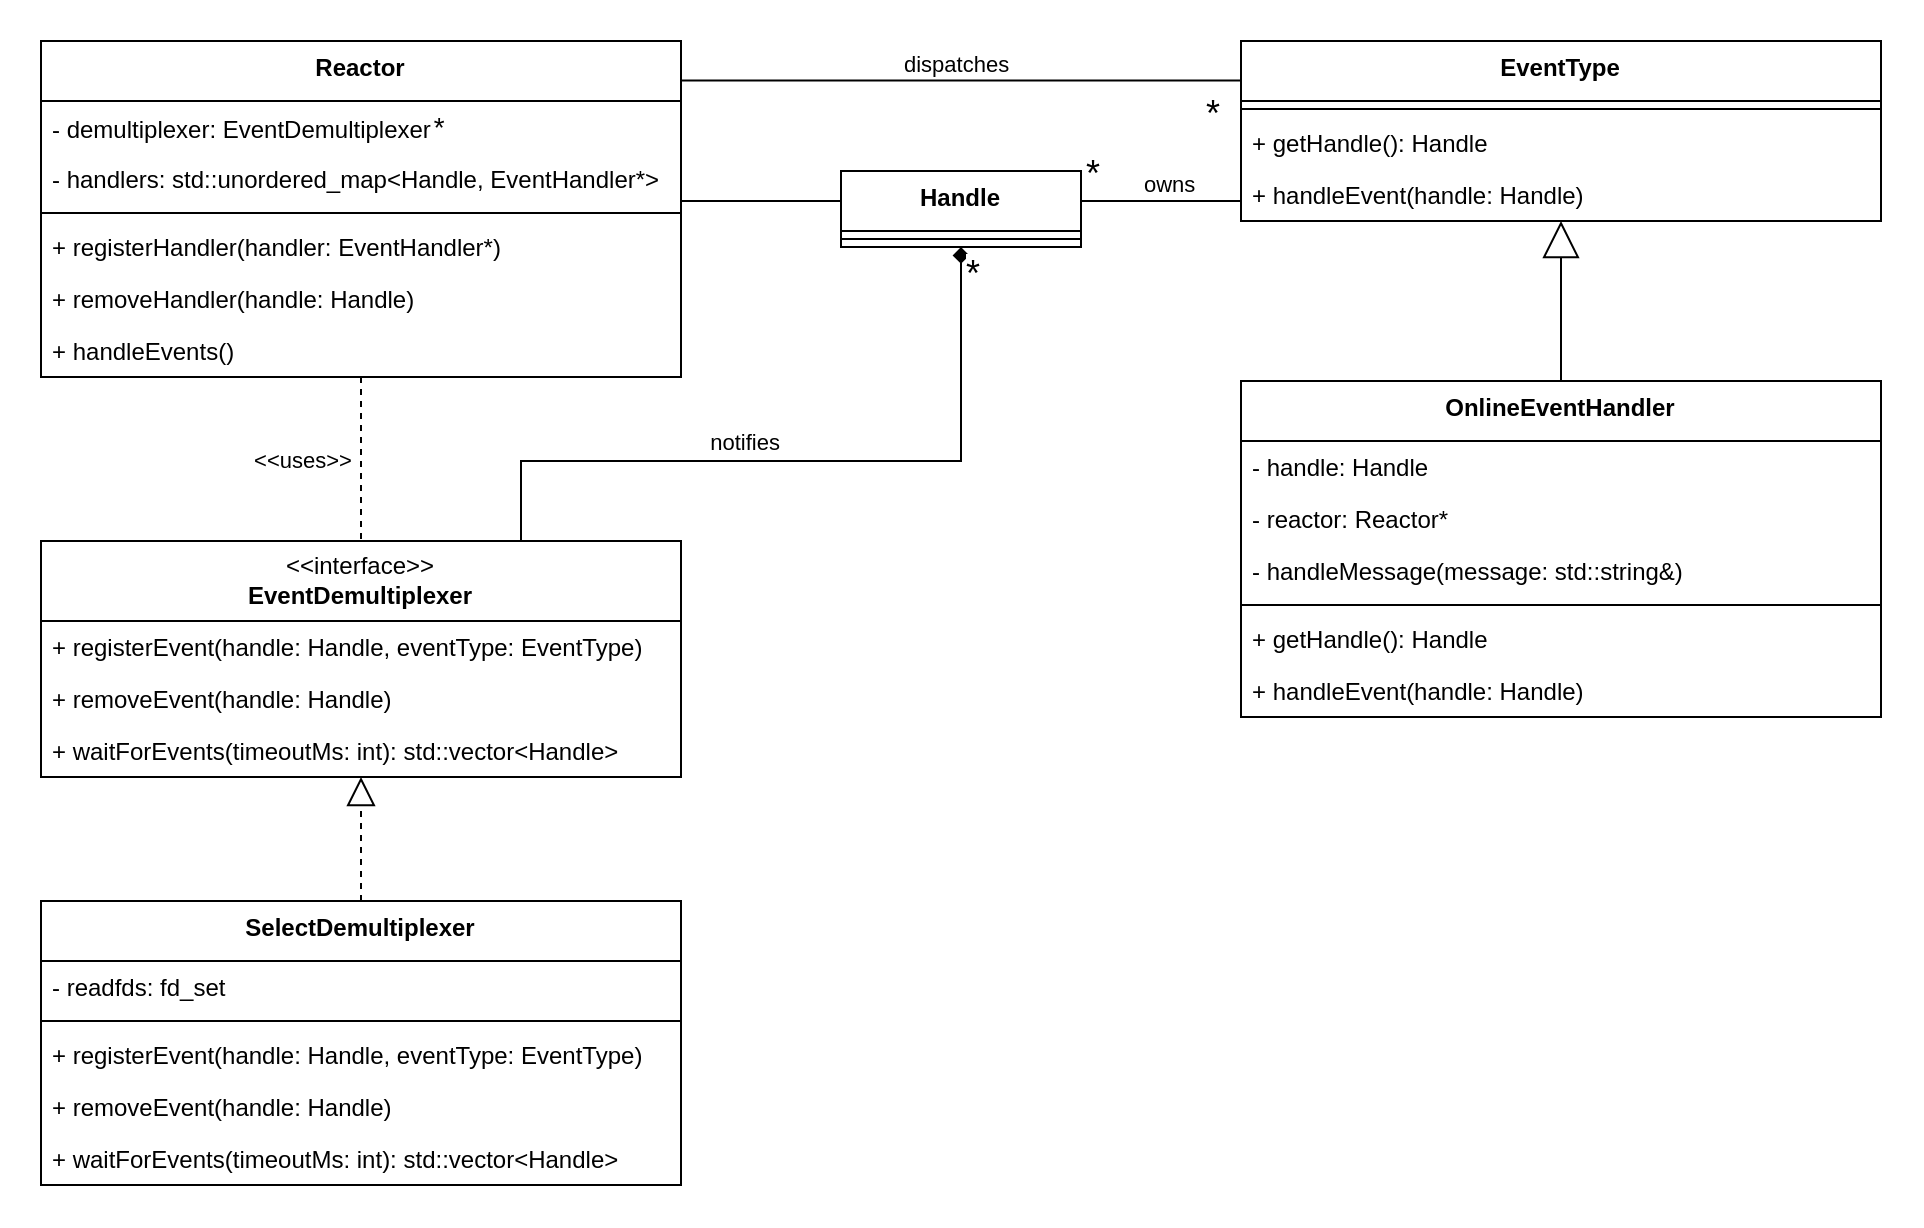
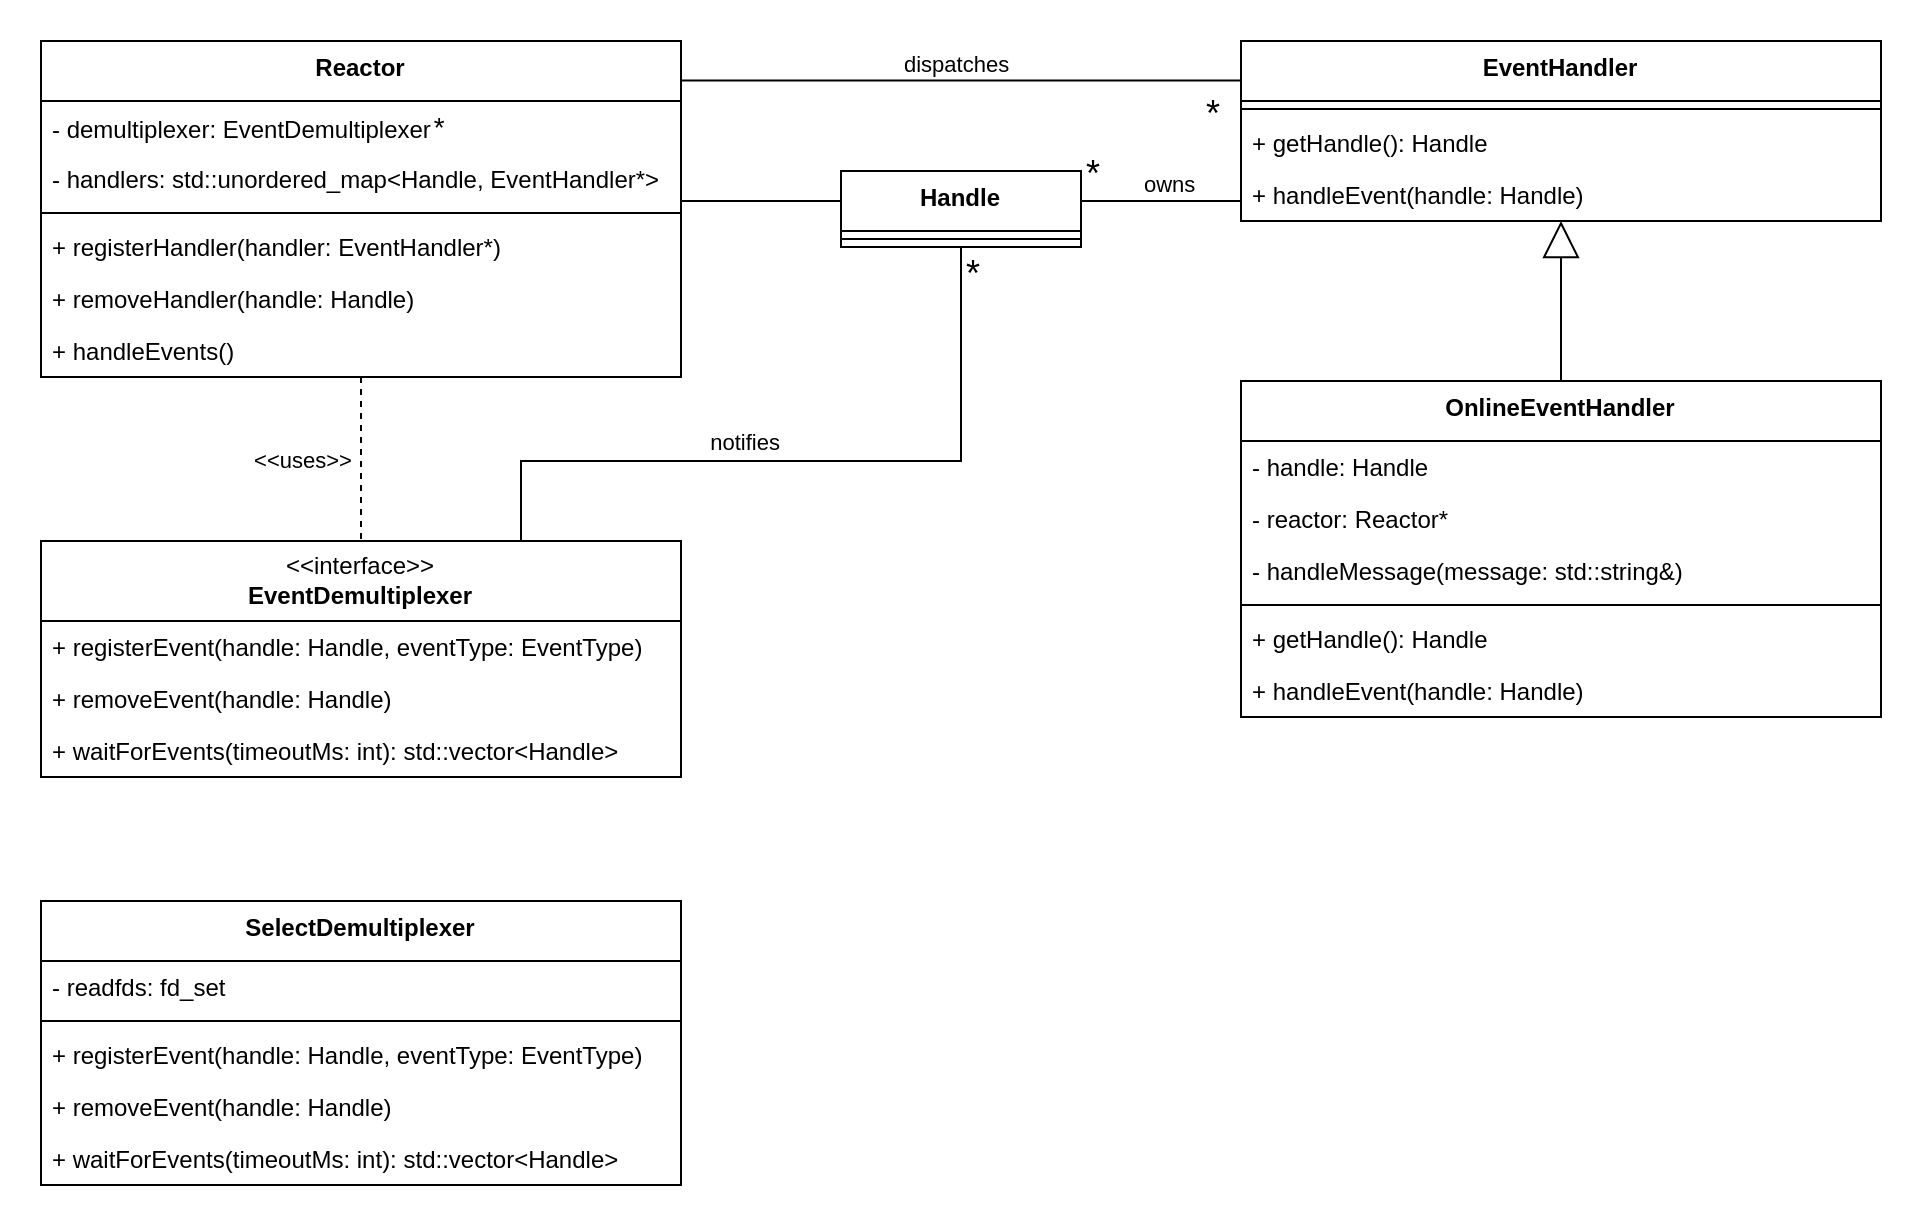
(1561, 69) -> (1561, 69)
(961, 263) -> (961, 257)
(361, 854) -> none
